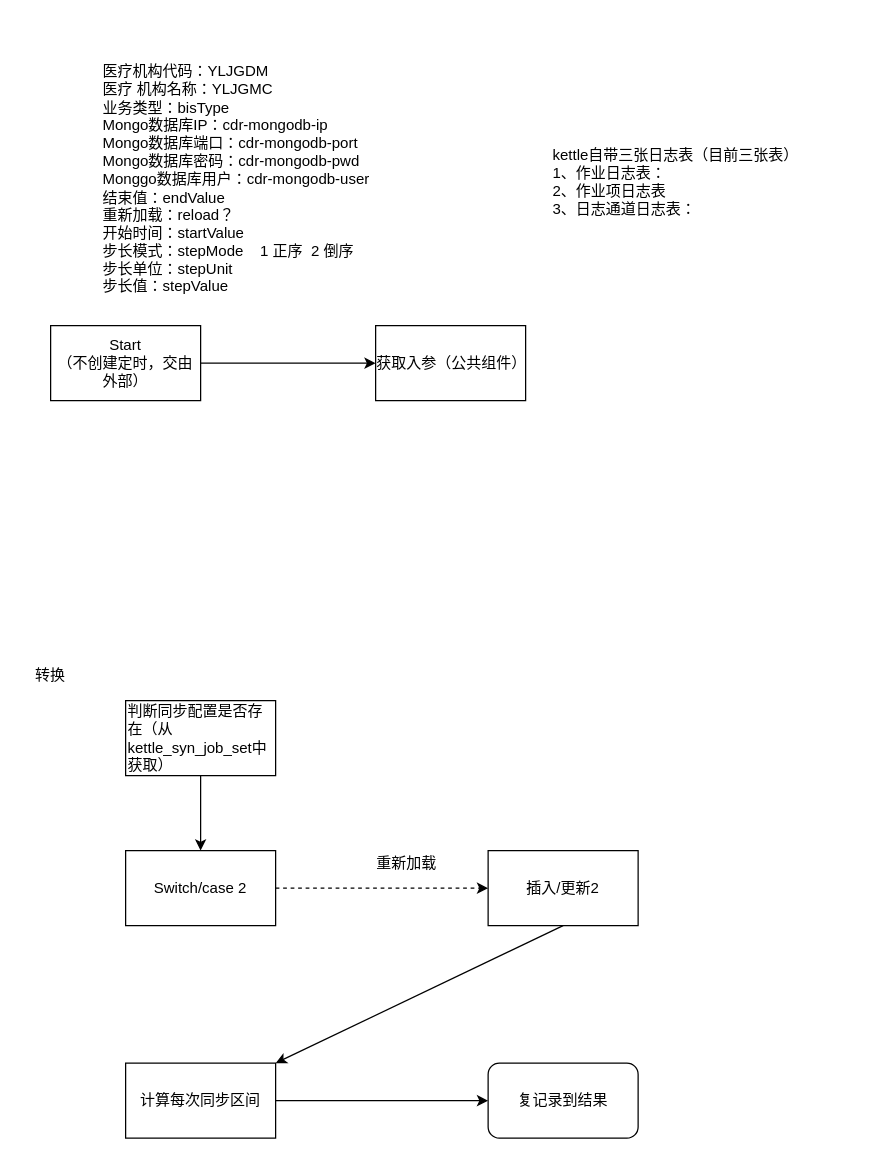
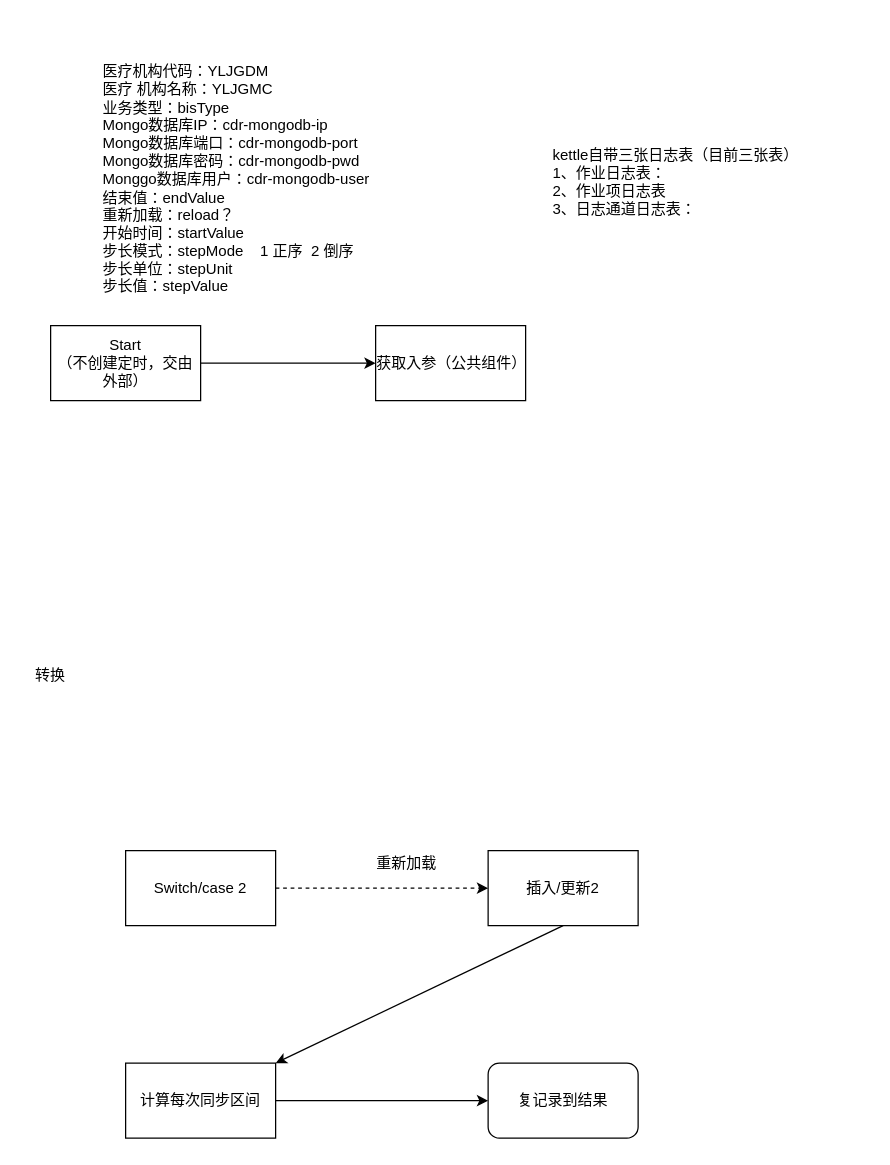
(201, 738) -> none
(201, 809) -> none
